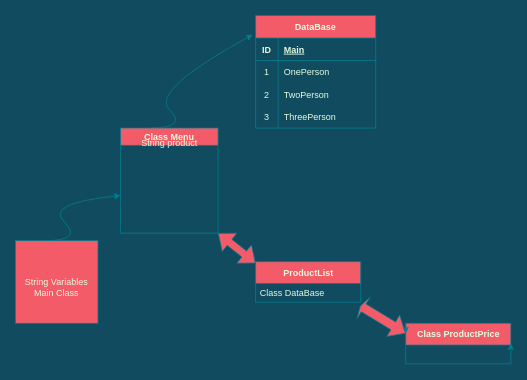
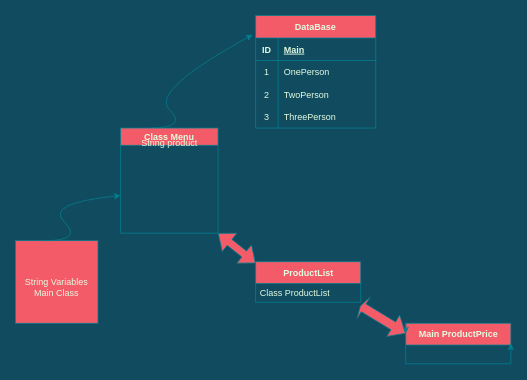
(293, 293) -> (299, 293)
(458, 334) -> (458, 334)
